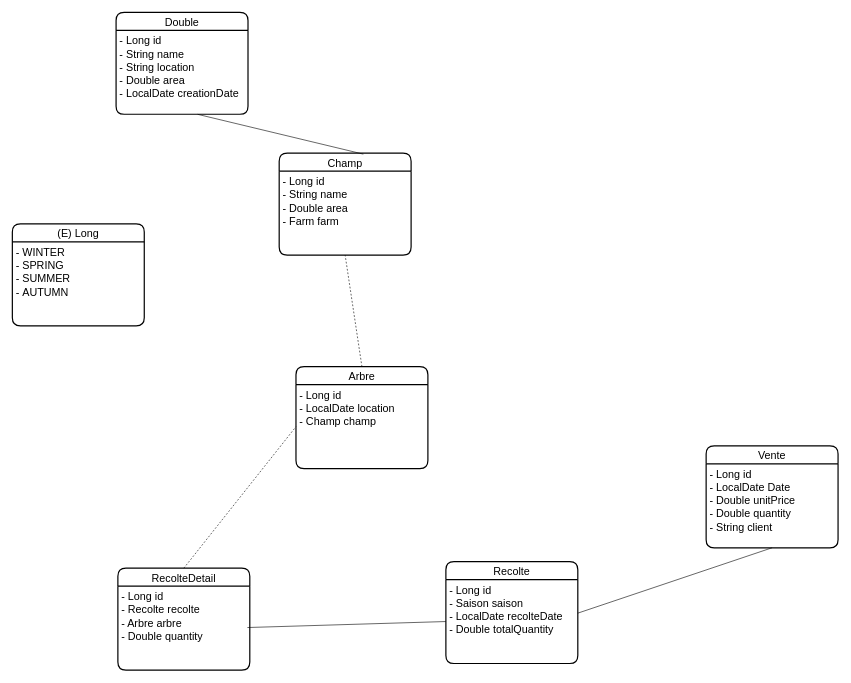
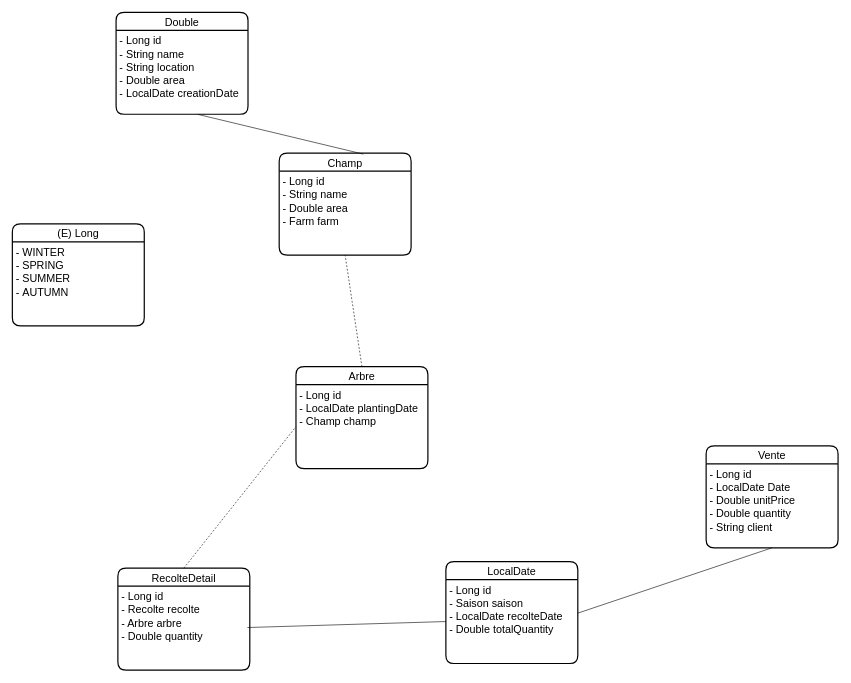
(322, 395) -> (322, 395)
(512, 572) -> (512, 572)
